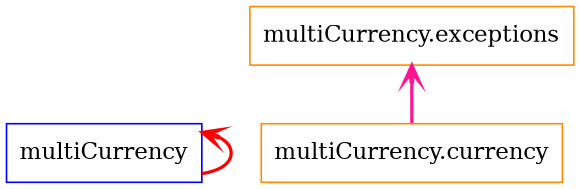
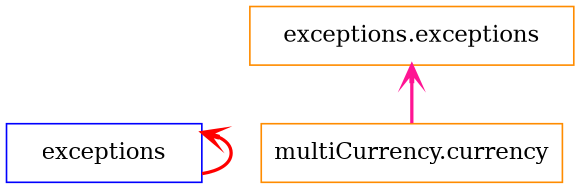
(412, 36) -> (412, 36)
(104, 153) -> (104, 153)
